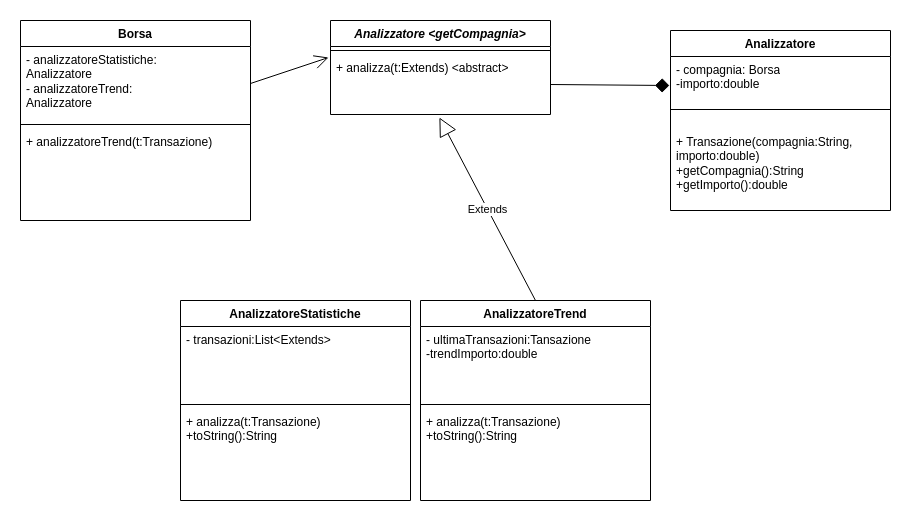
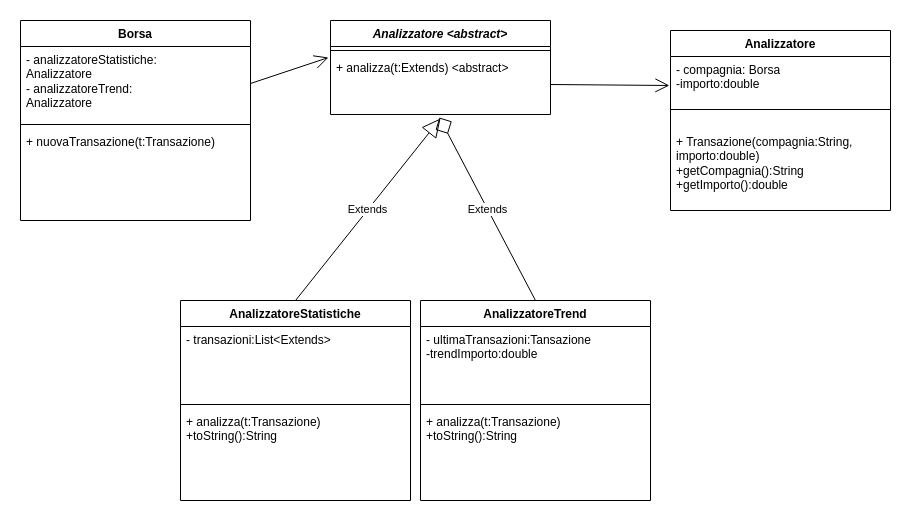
(441, 35) -> (441, 35)
(655, 85) -> (660, 85)
(448, 134) -> (448, 134)
(133, 143) -> (131, 143)
none -> (362, 217)
